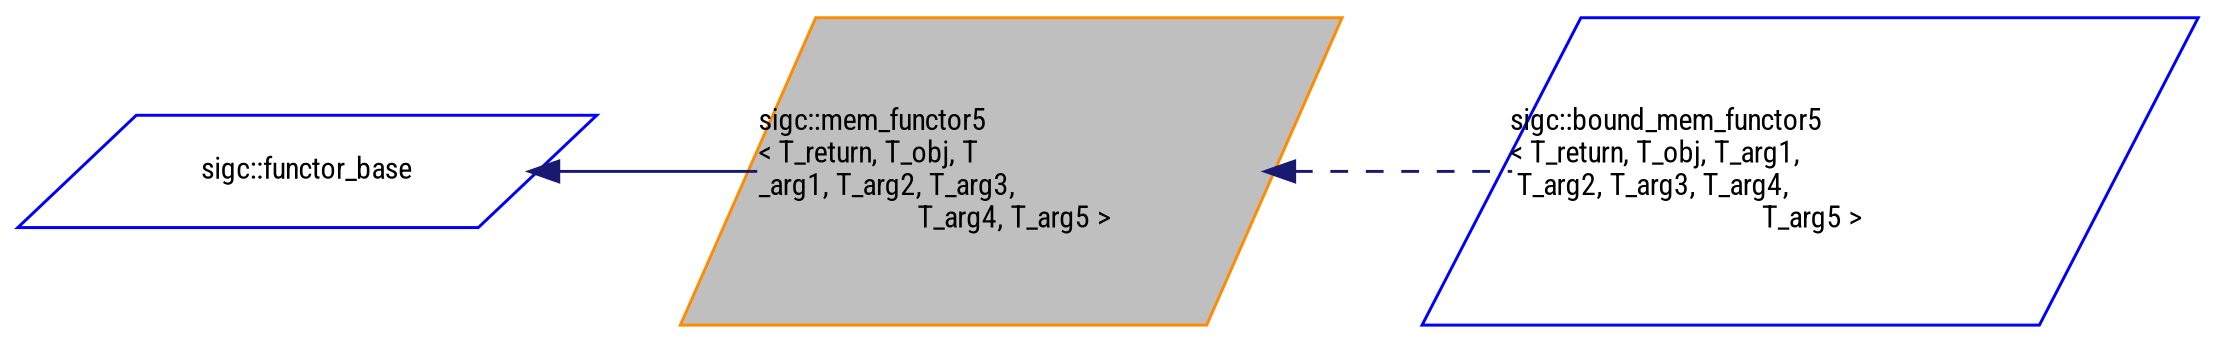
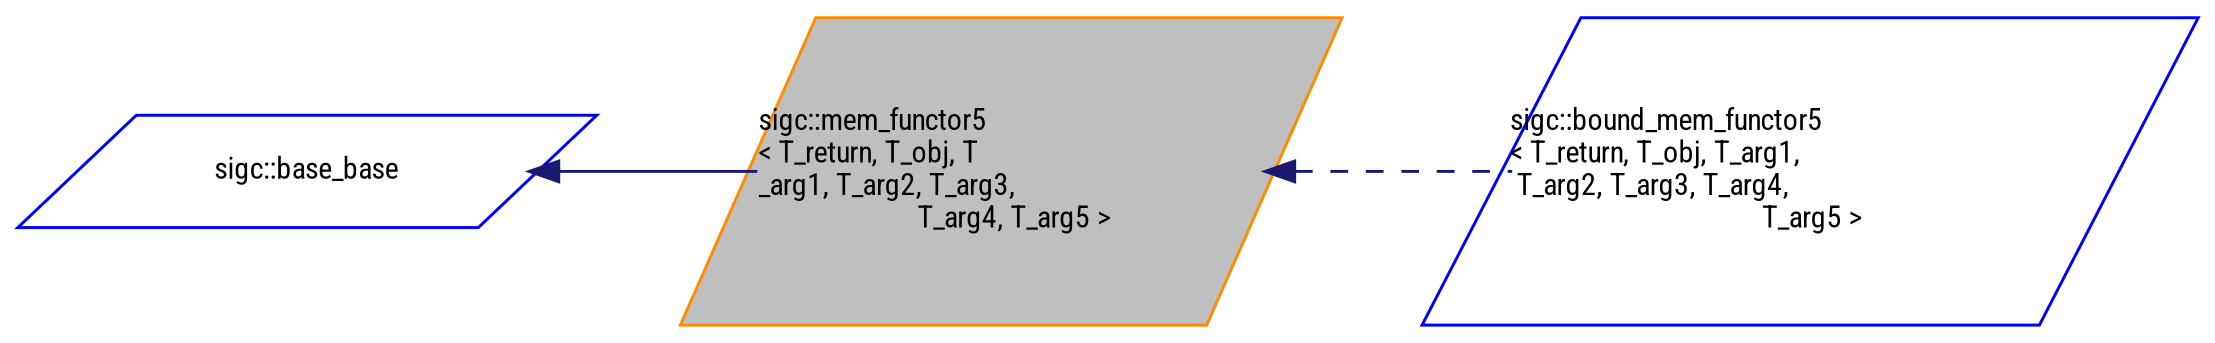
(307, 171) -> (307, 171)
